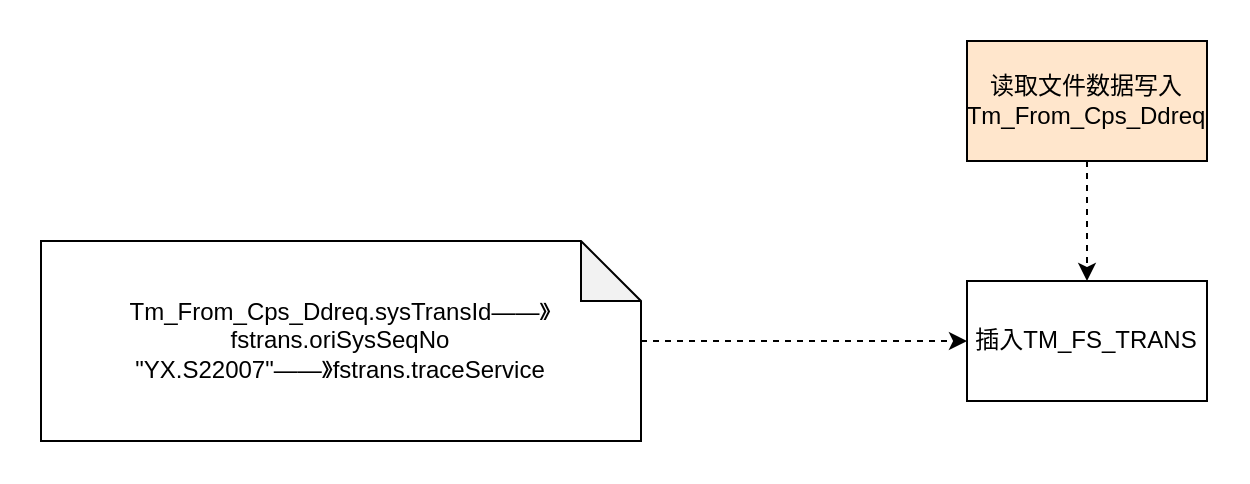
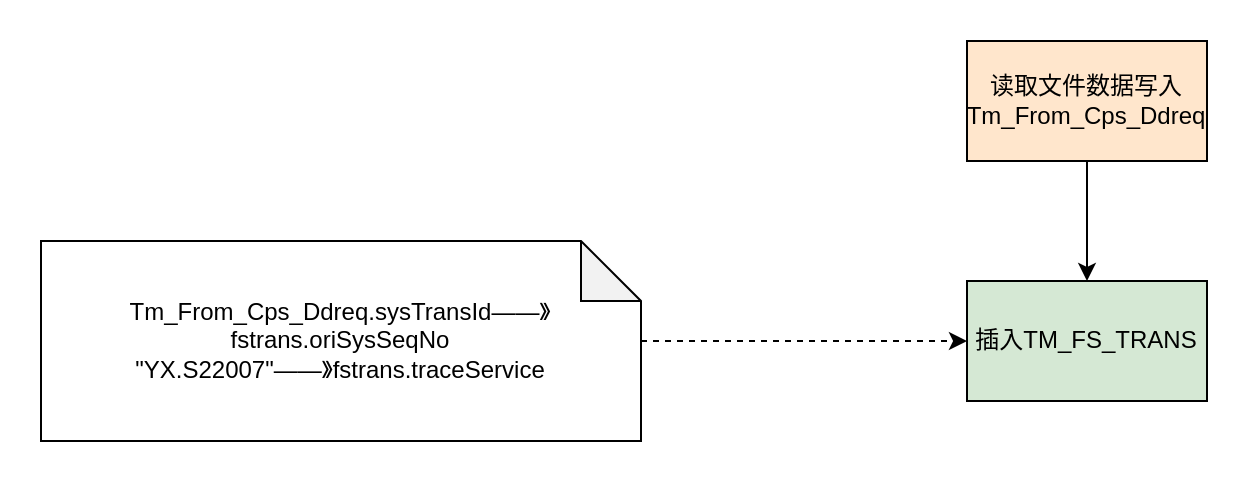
(1087, 216) -> (1087, 216)
(1087, 341) -> (1087, 341)
